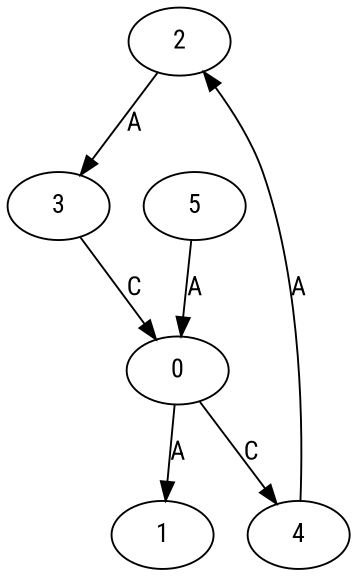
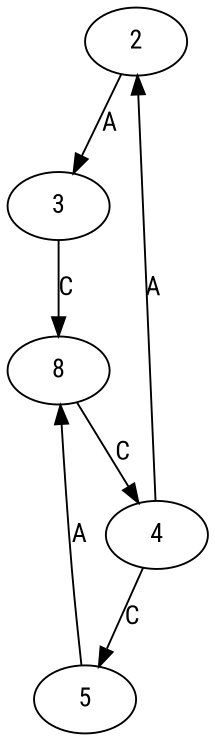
(178, 370) -> (59, 370)
(163, 535) -> none
none -> (125, 608)
